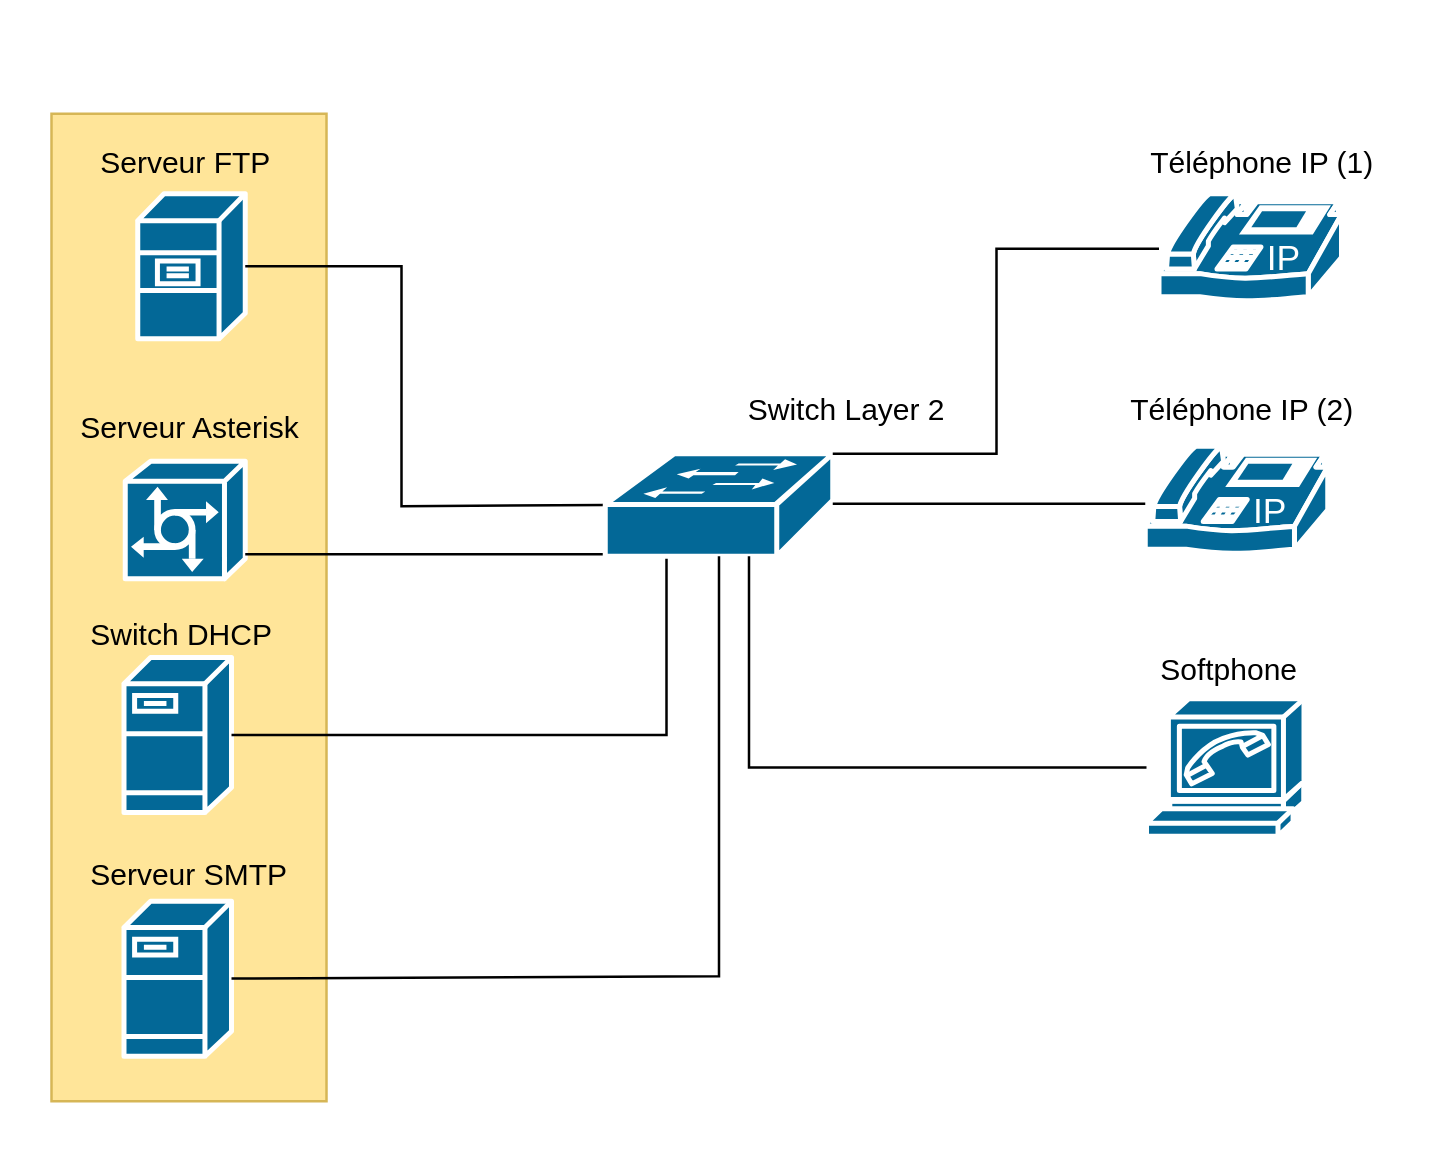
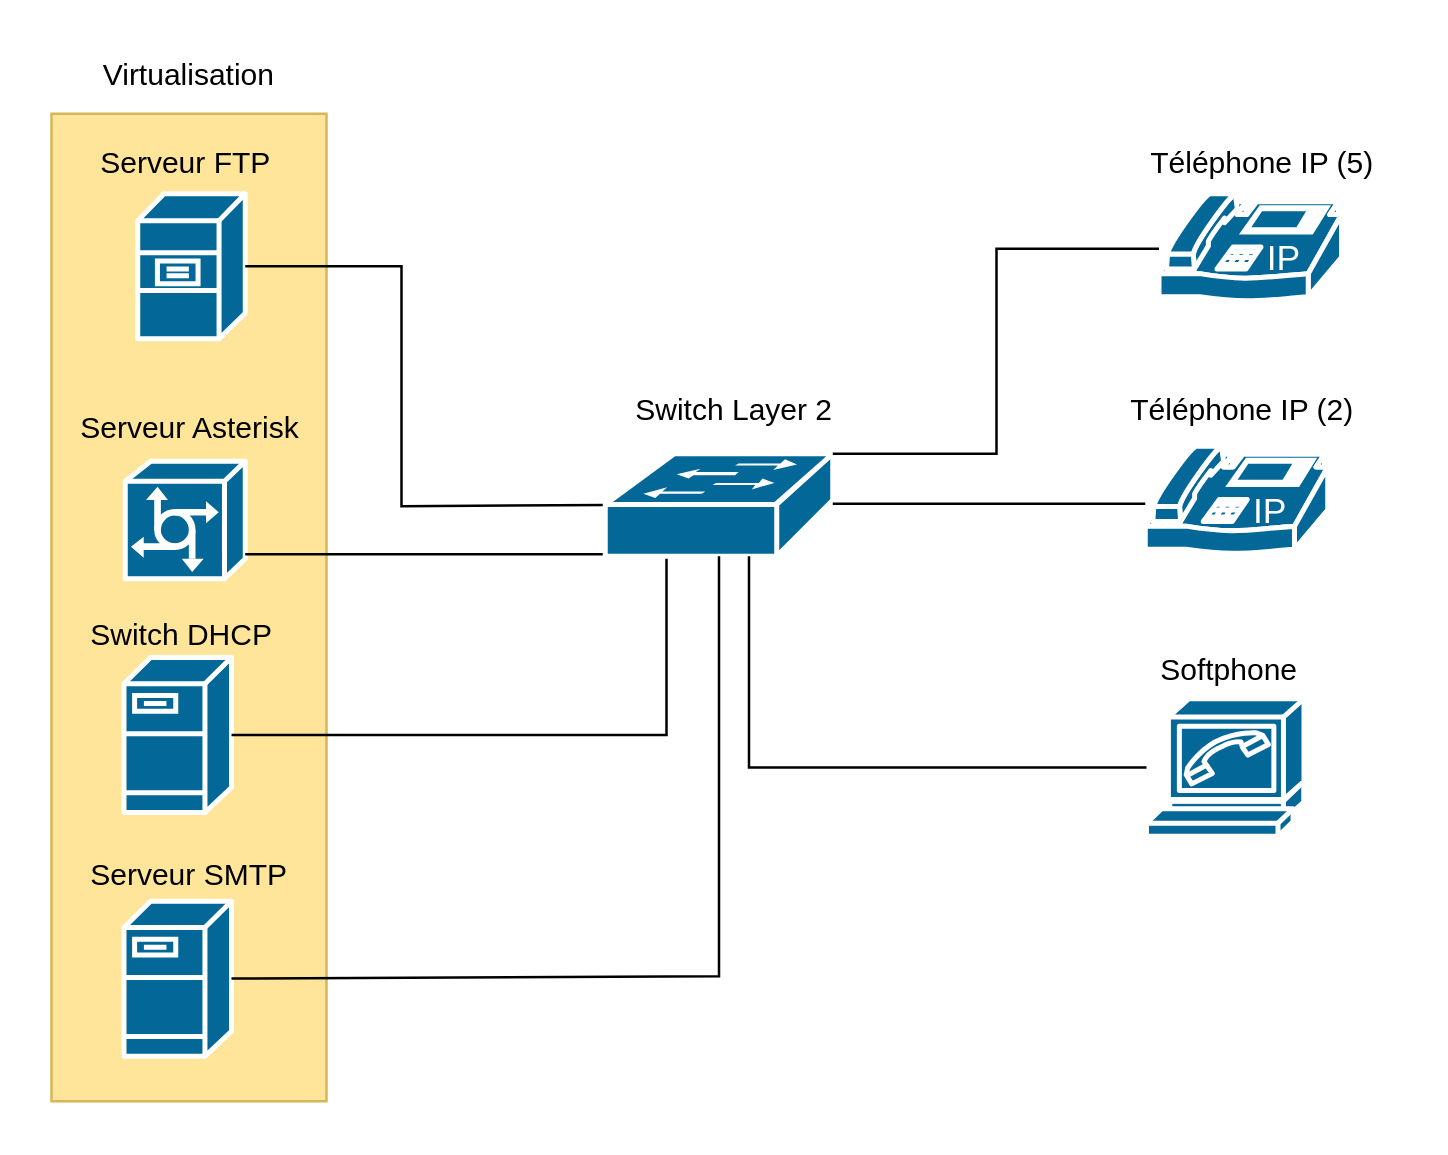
none -> (198, 69)
(1274, 164) -> (1274, 164)
(854, 404) -> (741, 404)
